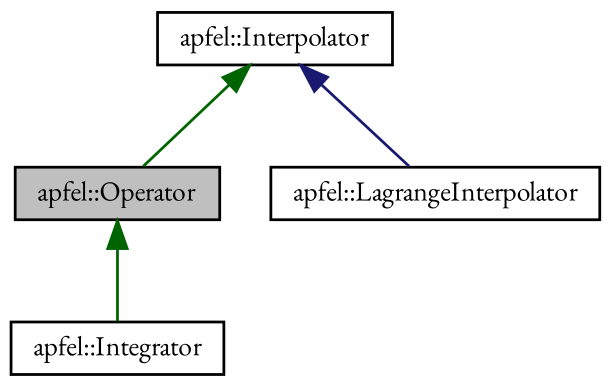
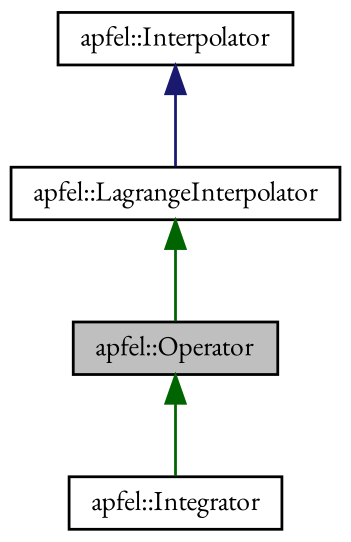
(186, 126) -> (176, 285)
